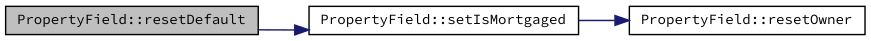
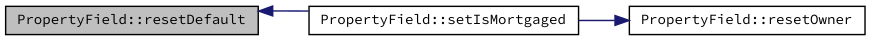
(277, 30) -> (291, 11)
